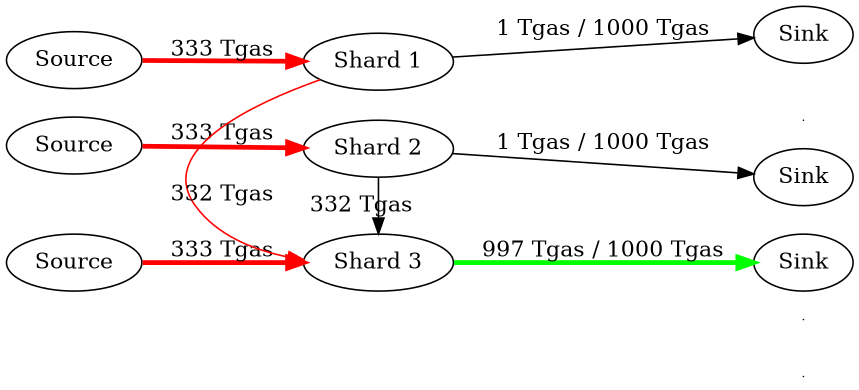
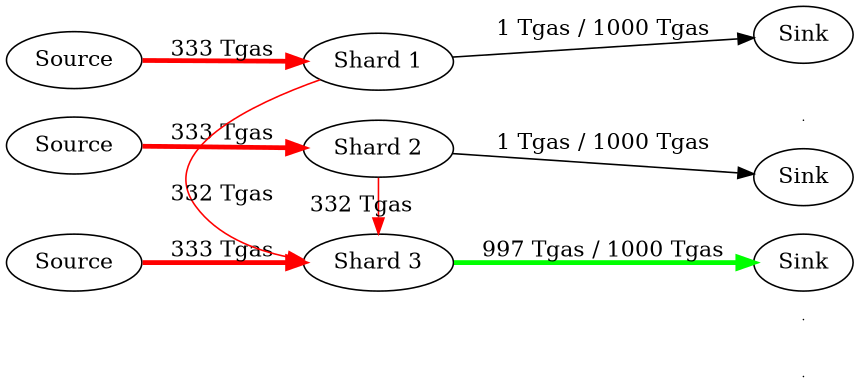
(378, 198) -> (378, 198)
